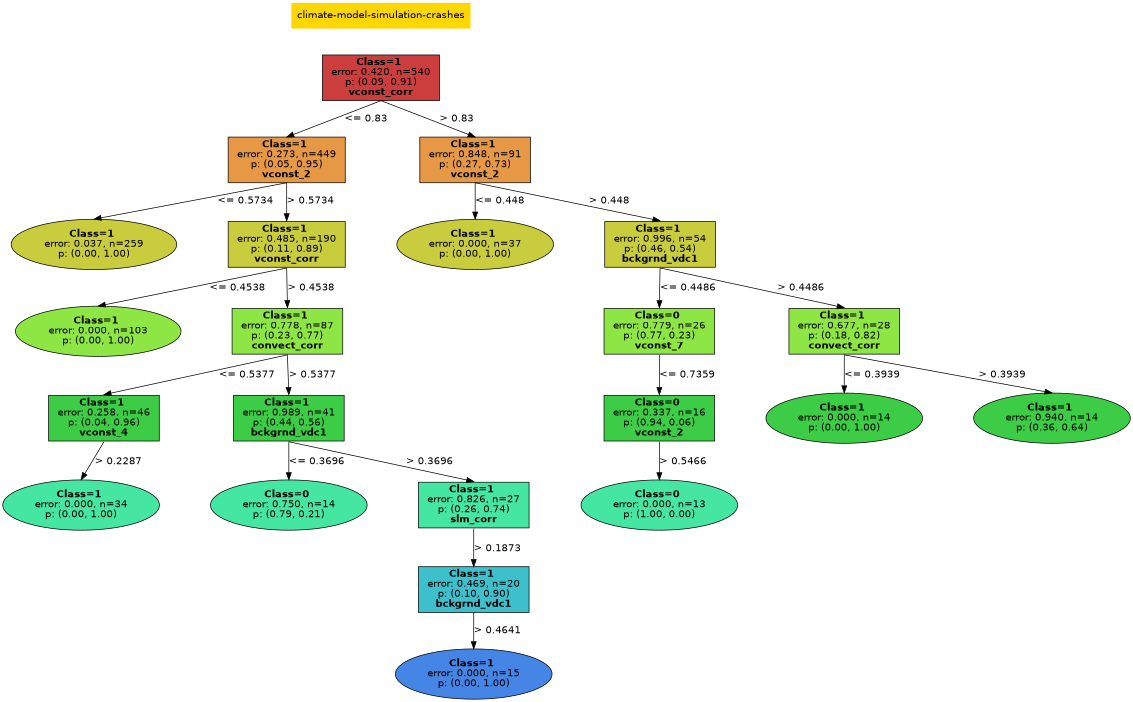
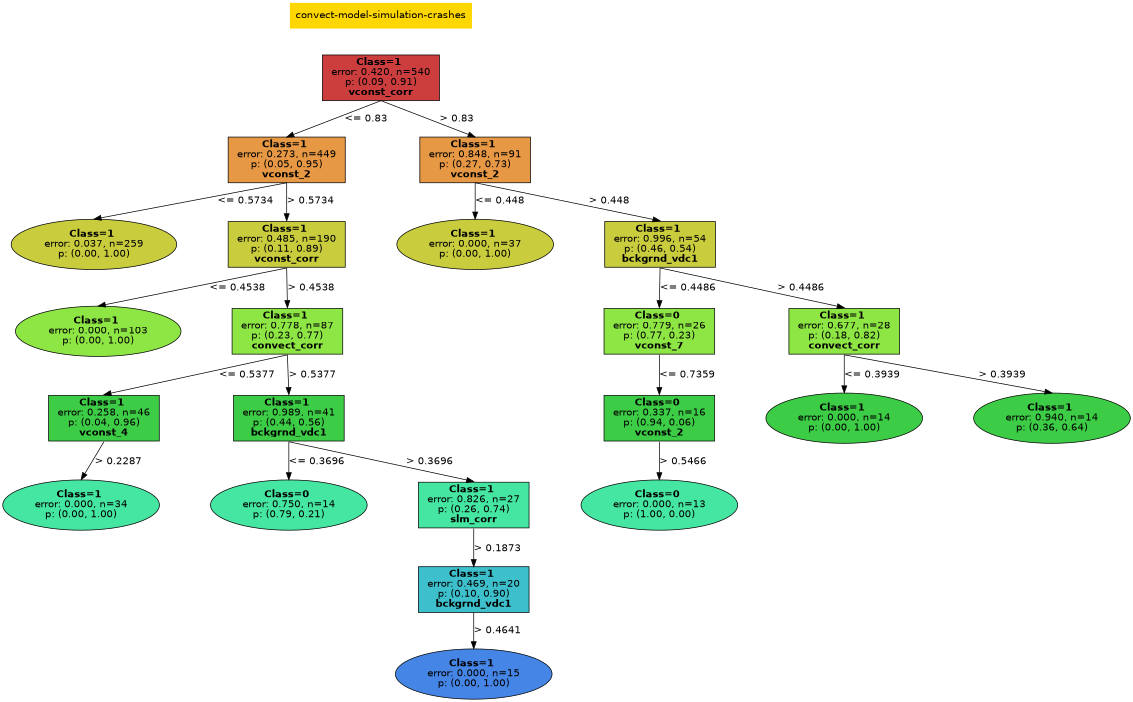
(381, 16) -> (381, 16)
